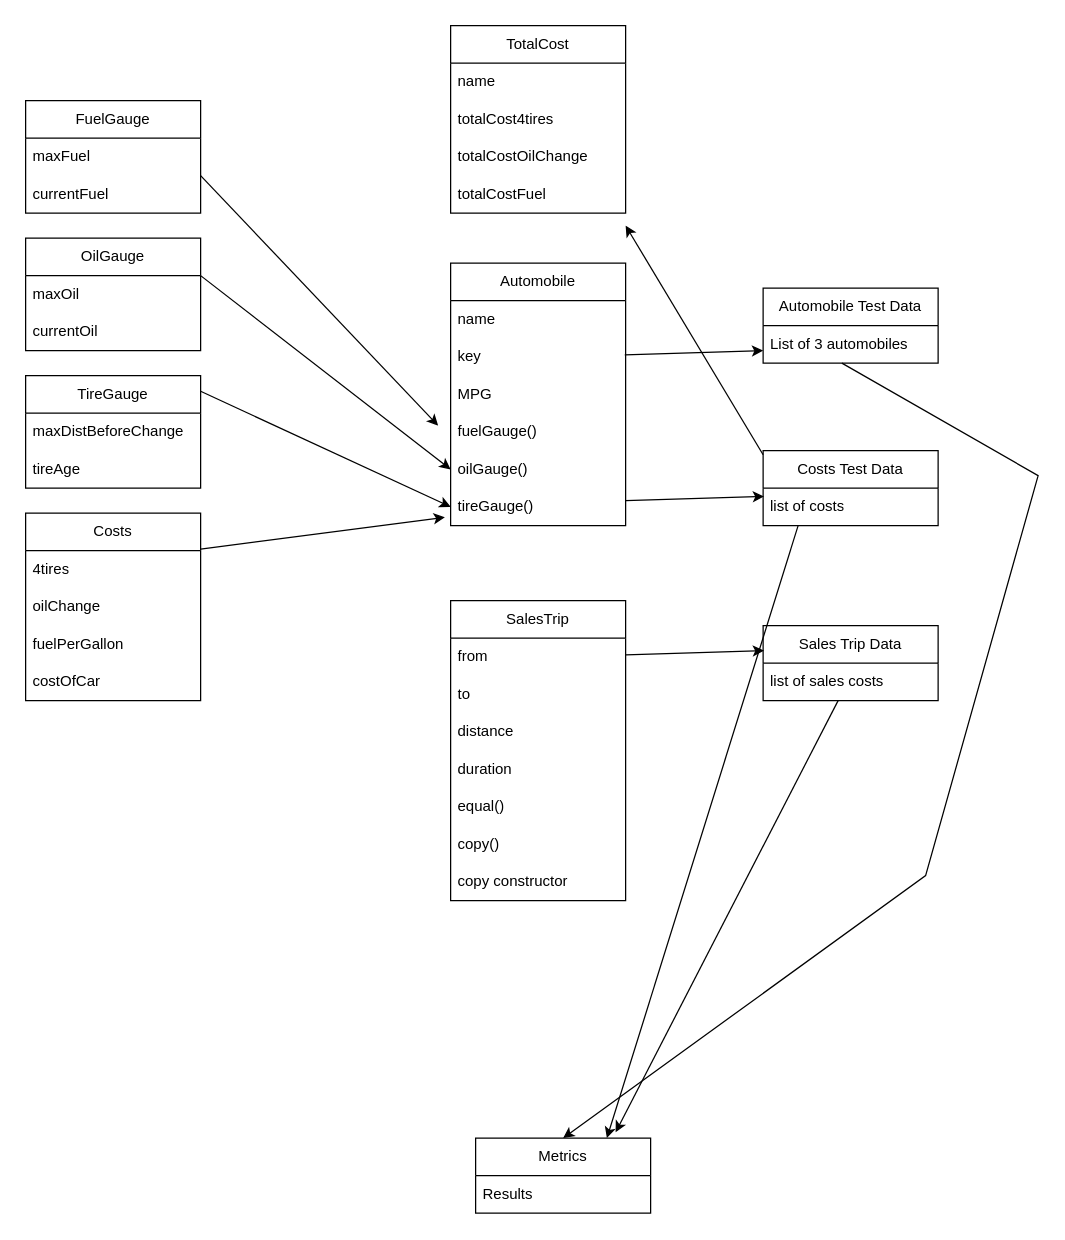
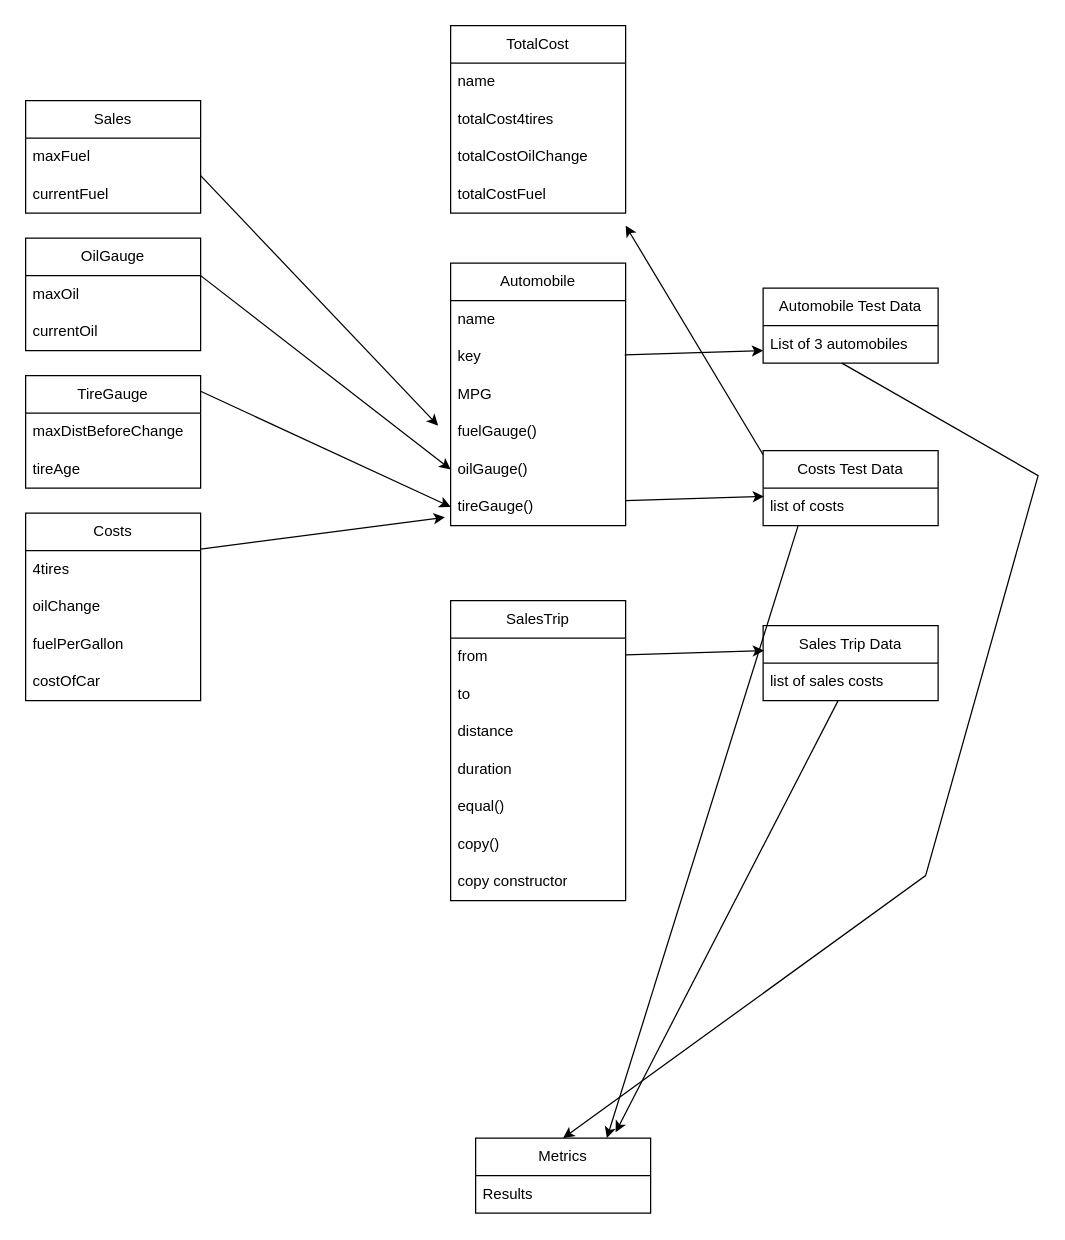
(113, 119) -> (113, 119)
